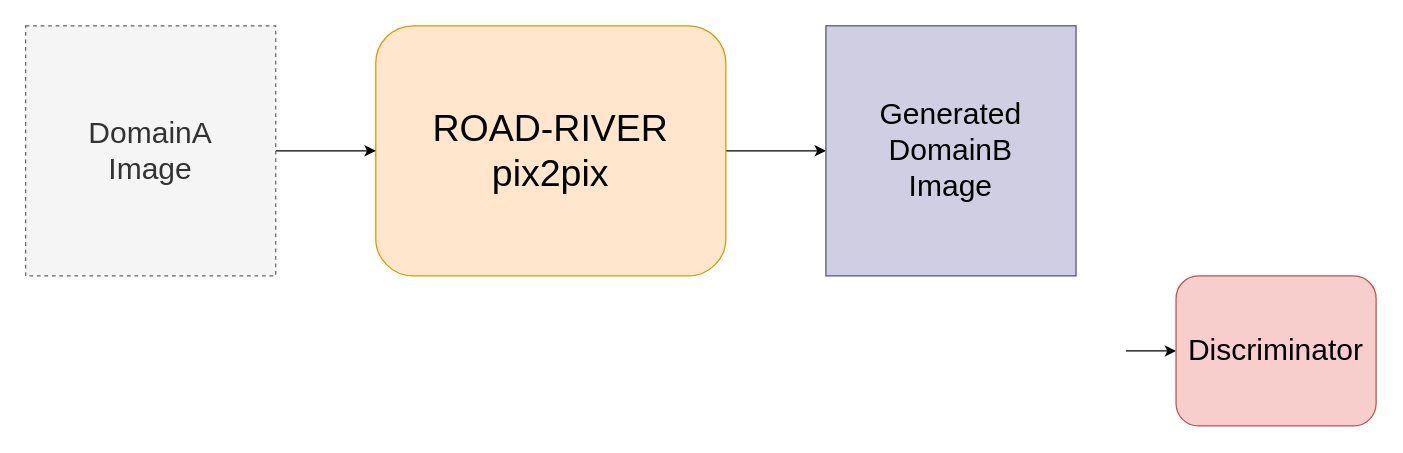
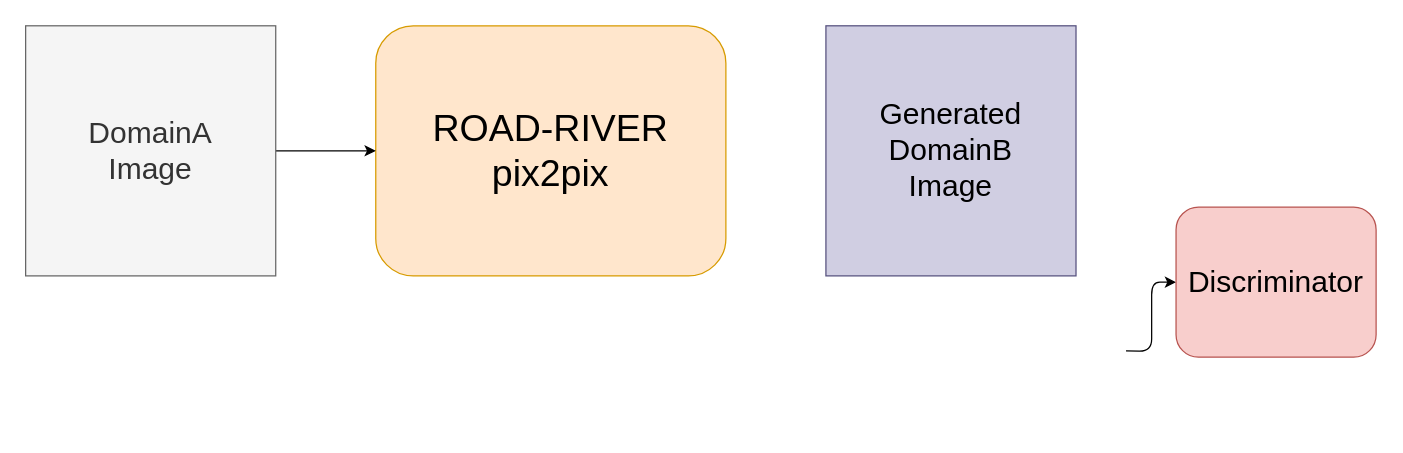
(151, 151) -> (151, 151)
(772, 151) -> none
(1276, 351) -> (1276, 282)
